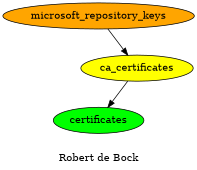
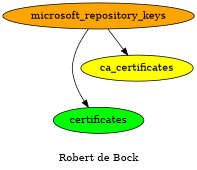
(120, 91) -> (73, 64)
